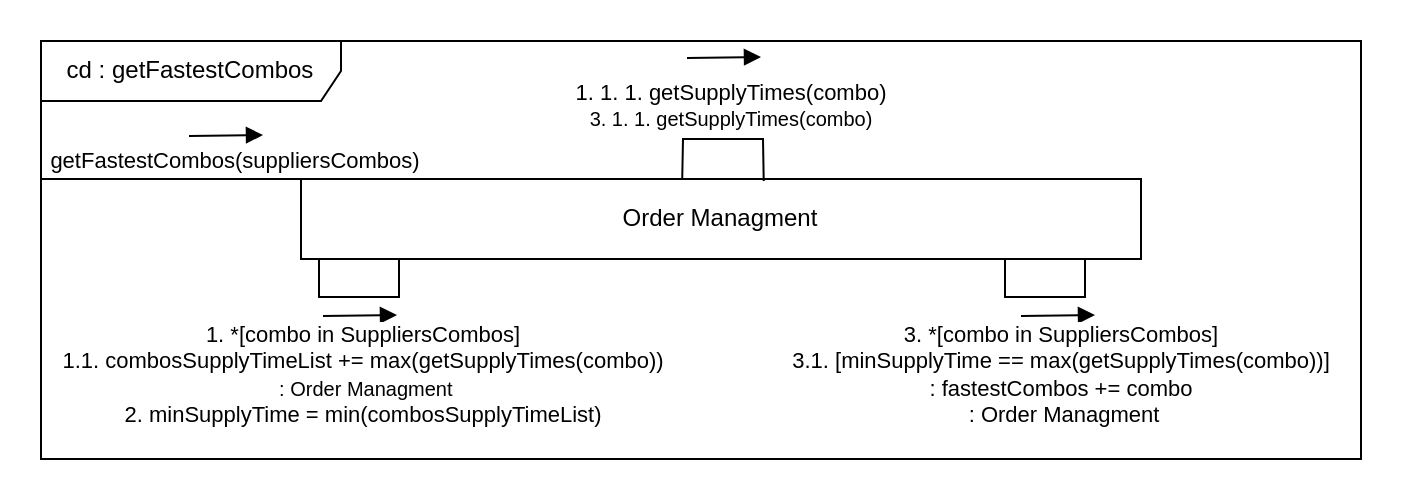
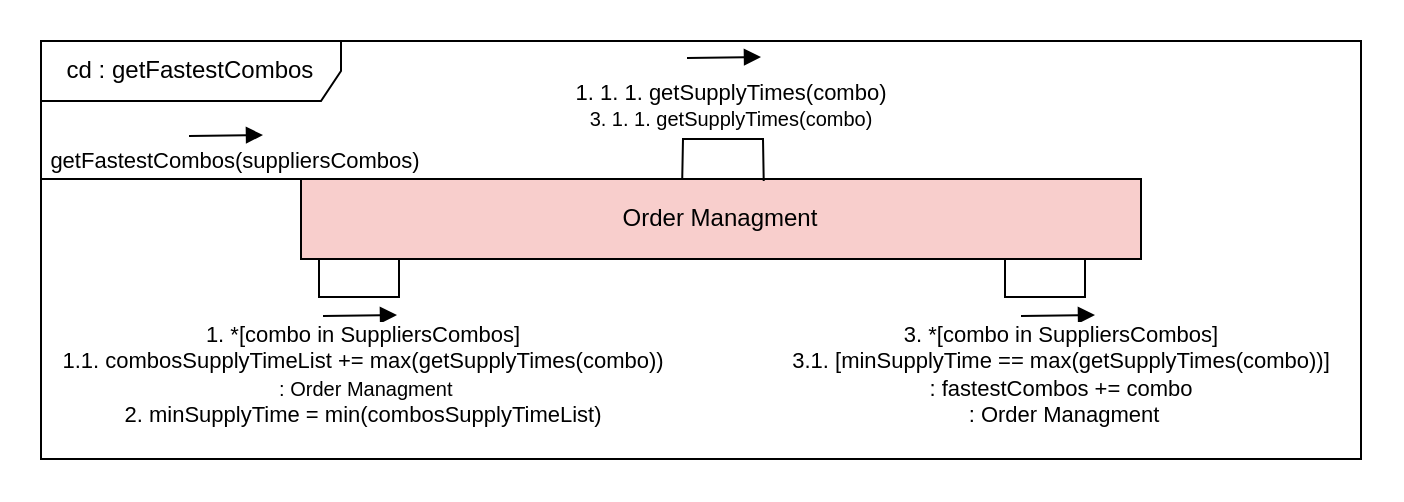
(721, 219) -> (721, 219)
